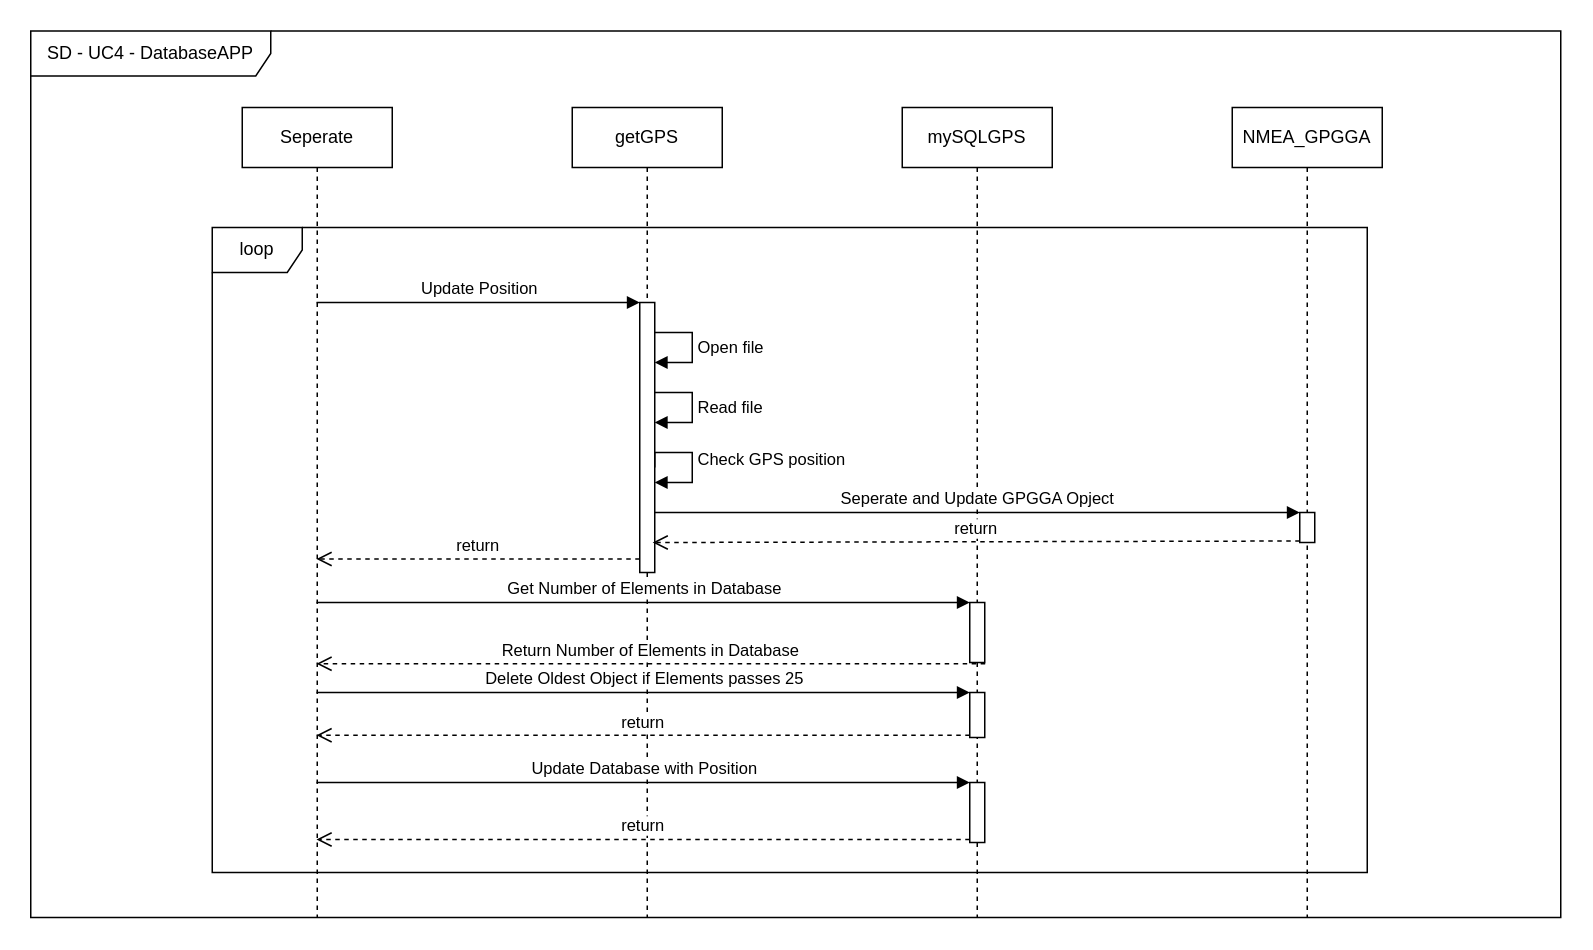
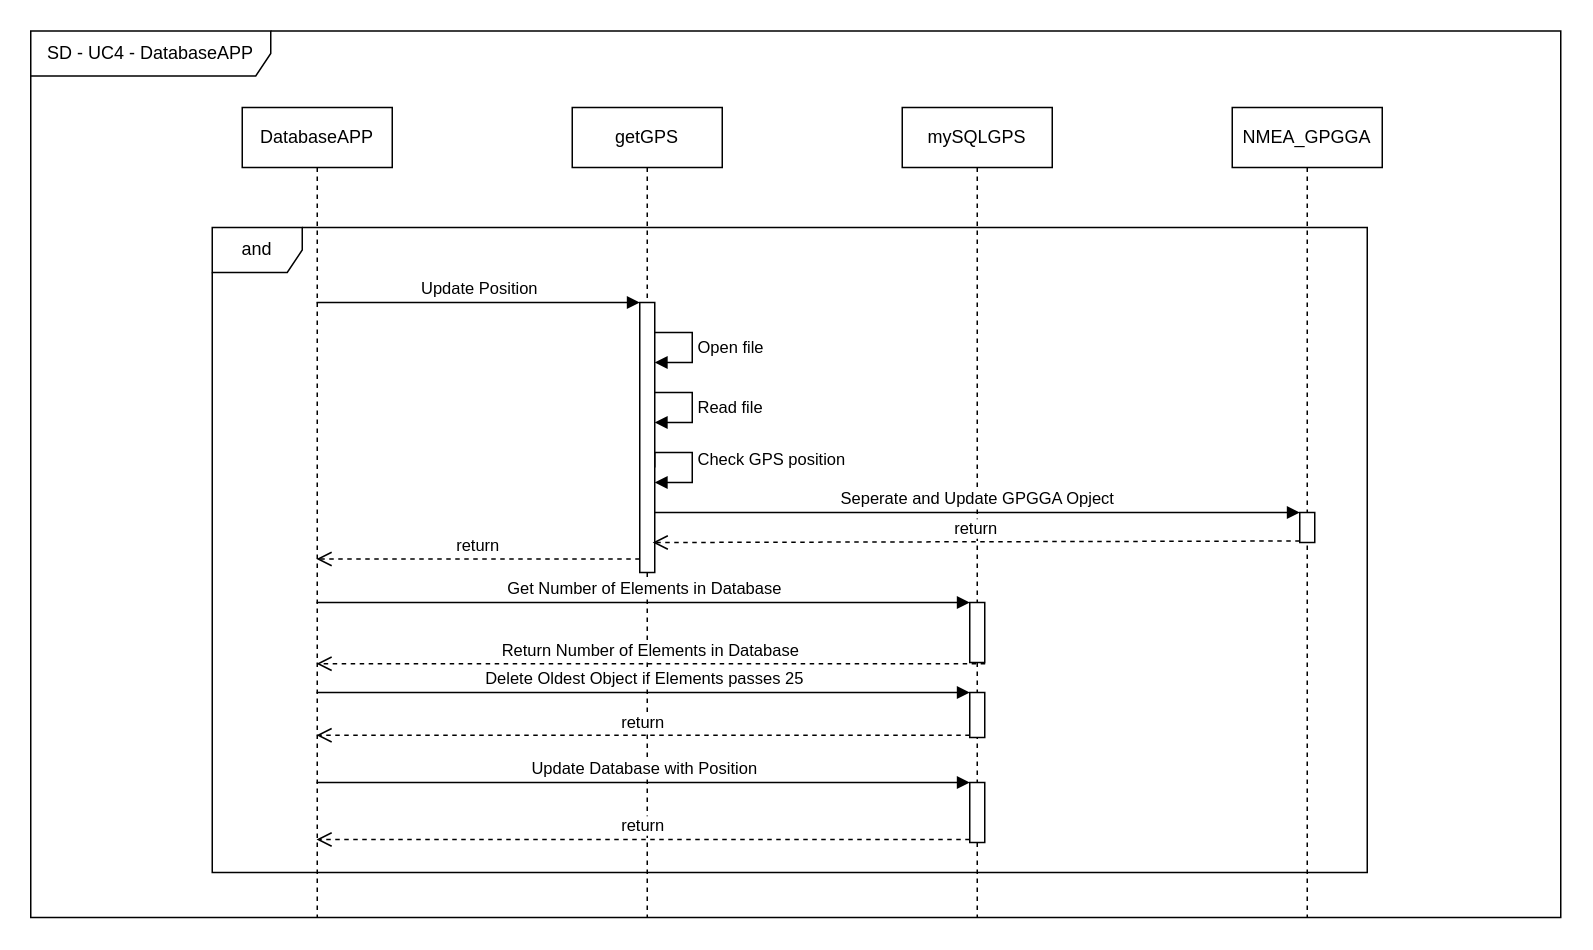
(317, 137) -> (317, 137)
(257, 250) -> (257, 250)
